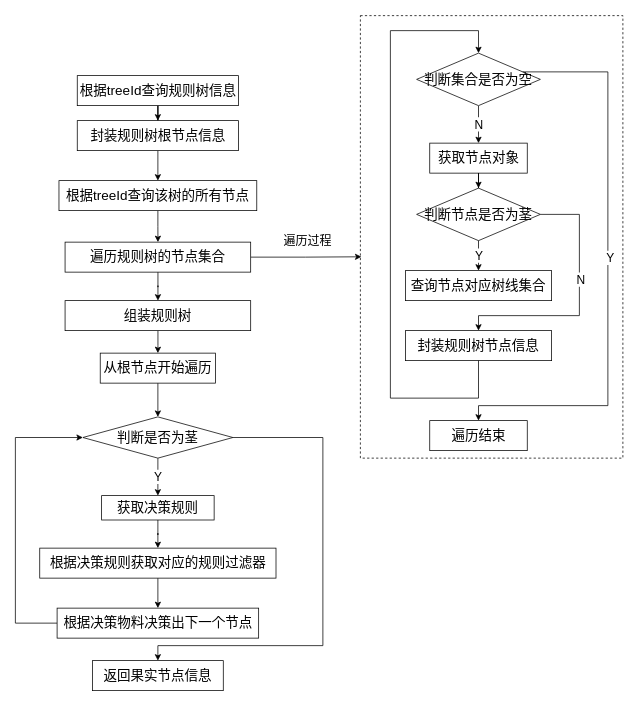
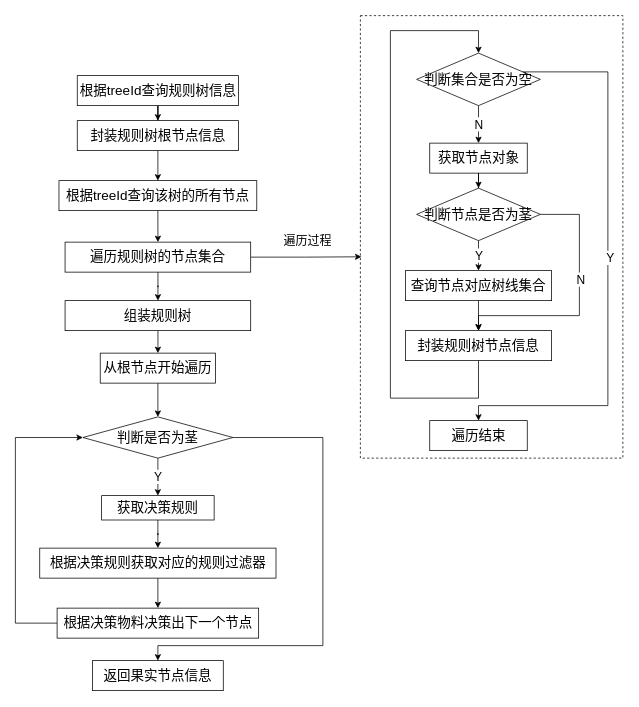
none -> (479, 306)
